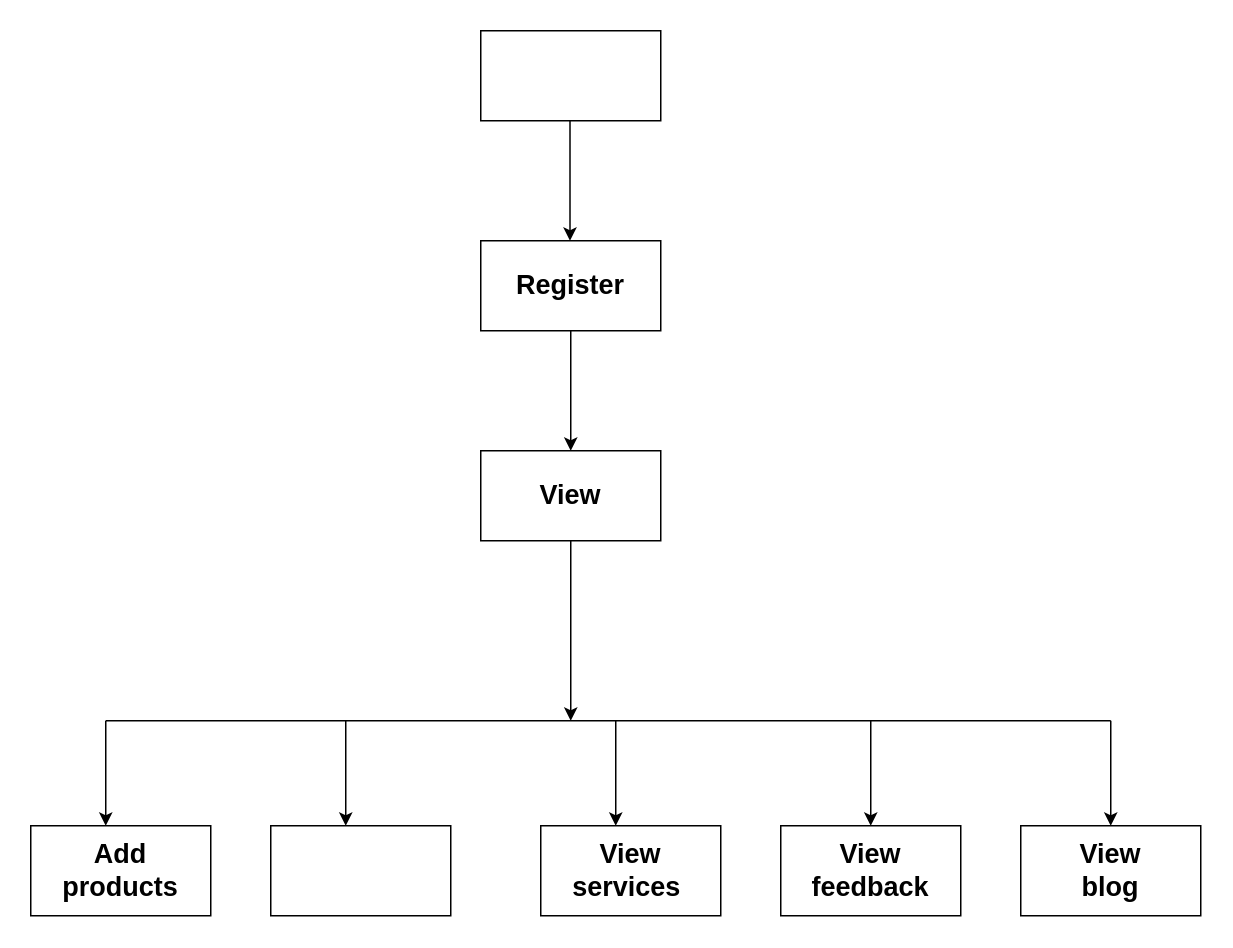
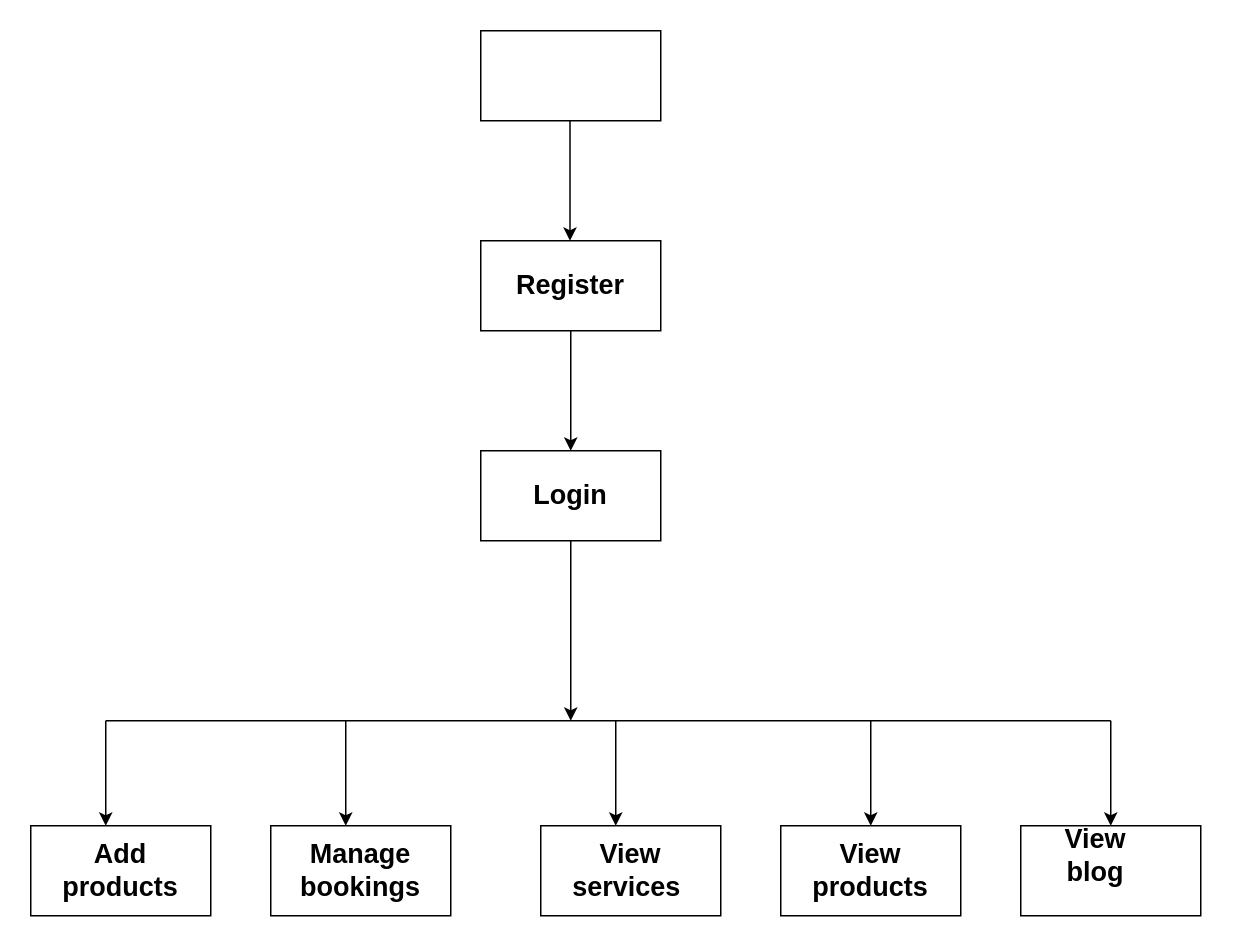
(571, 496) -> (571, 496)
none -> (361, 871)
(871, 871) -> (871, 871)
(1111, 871) -> (1096, 856)
